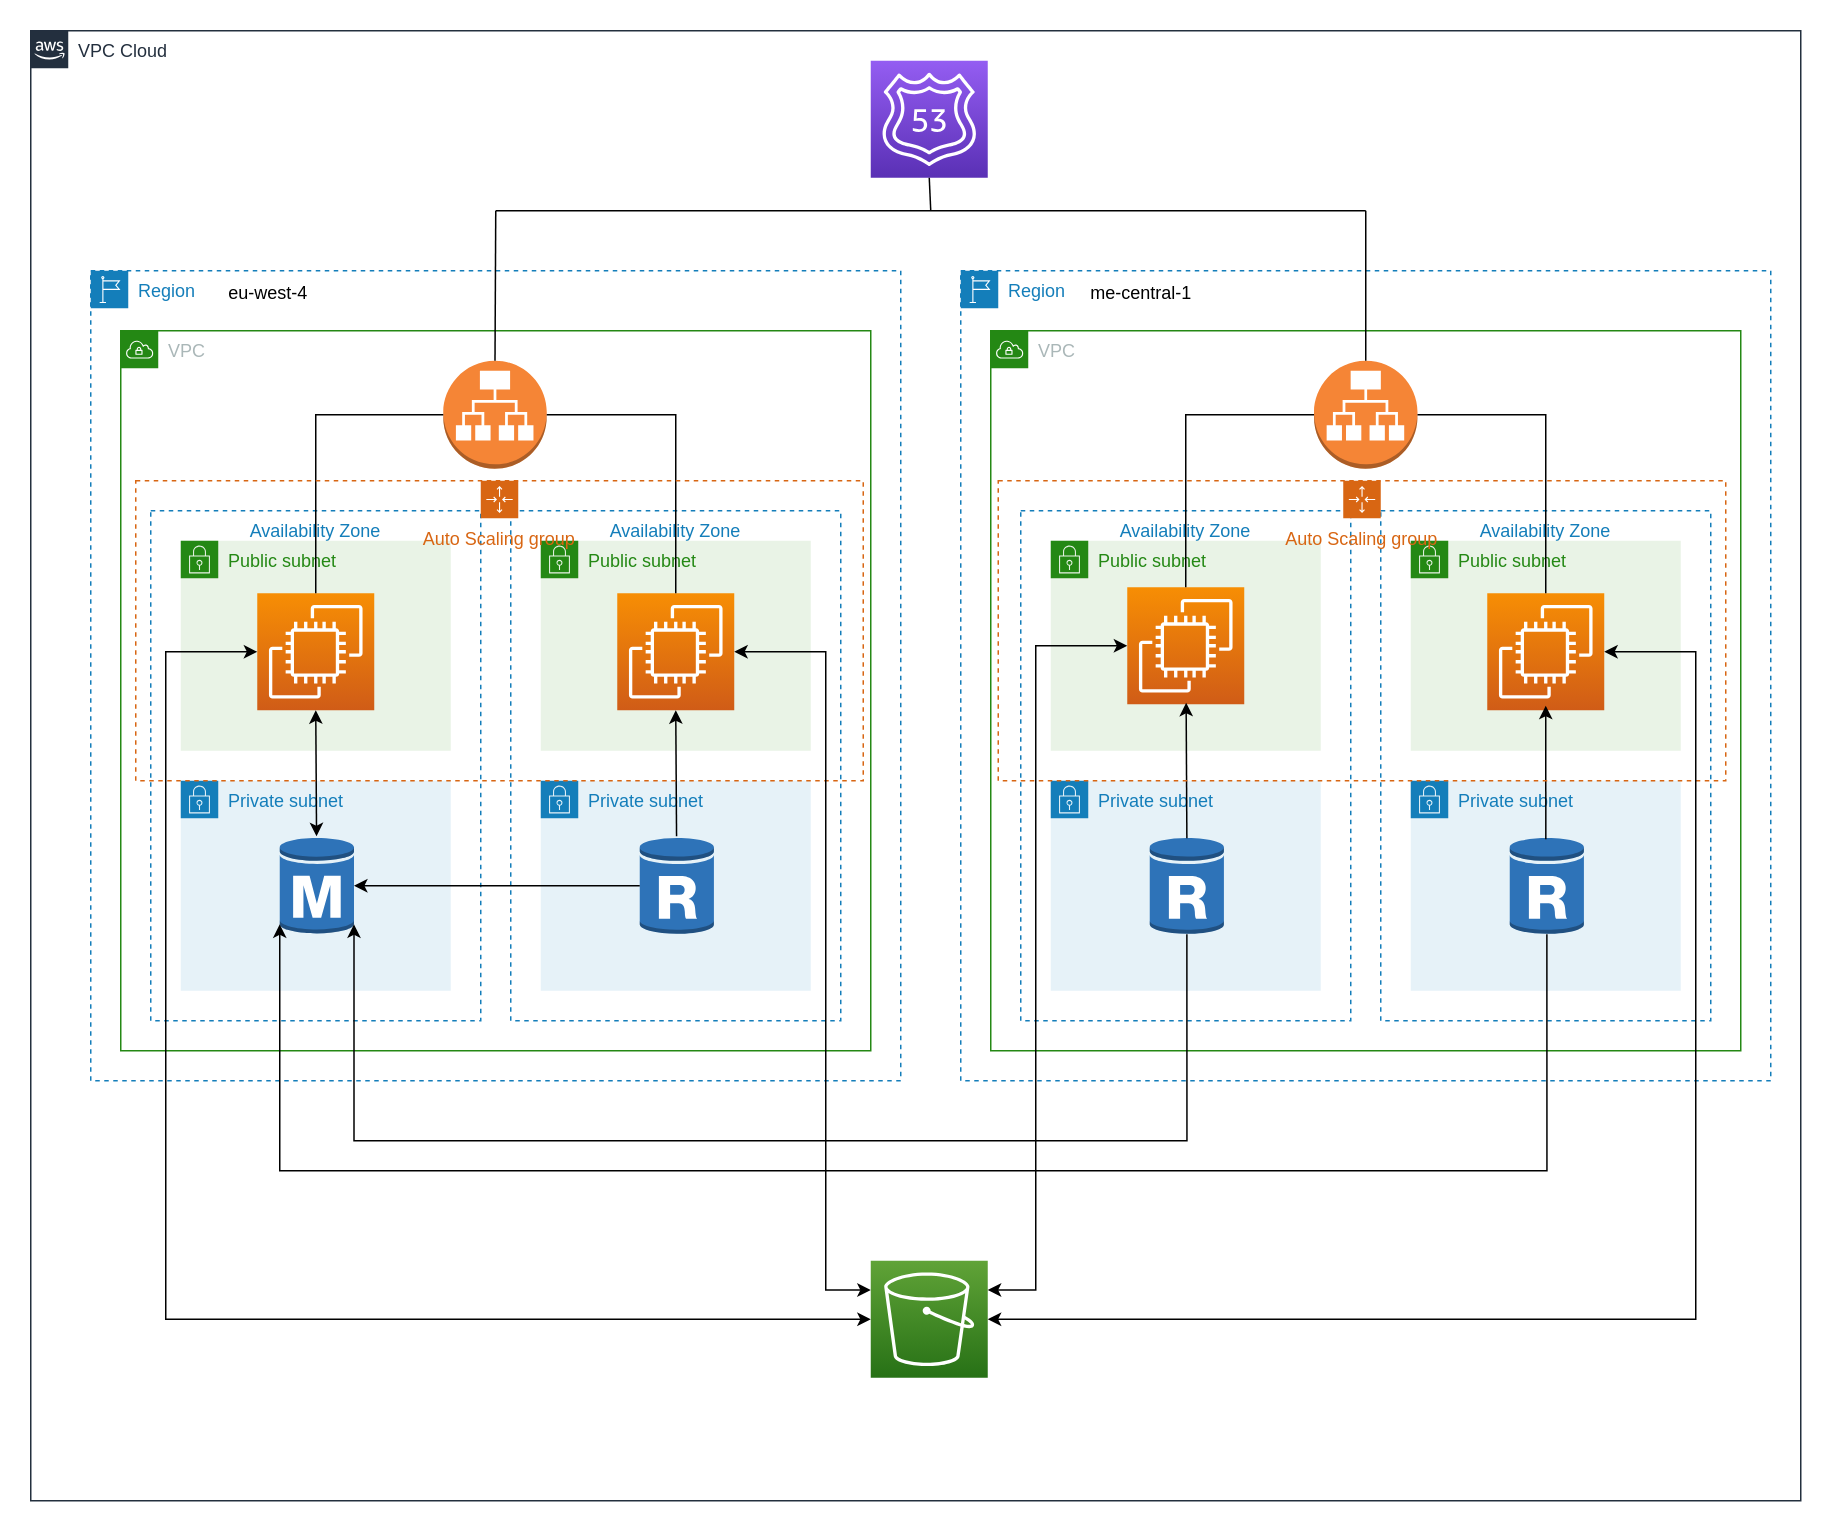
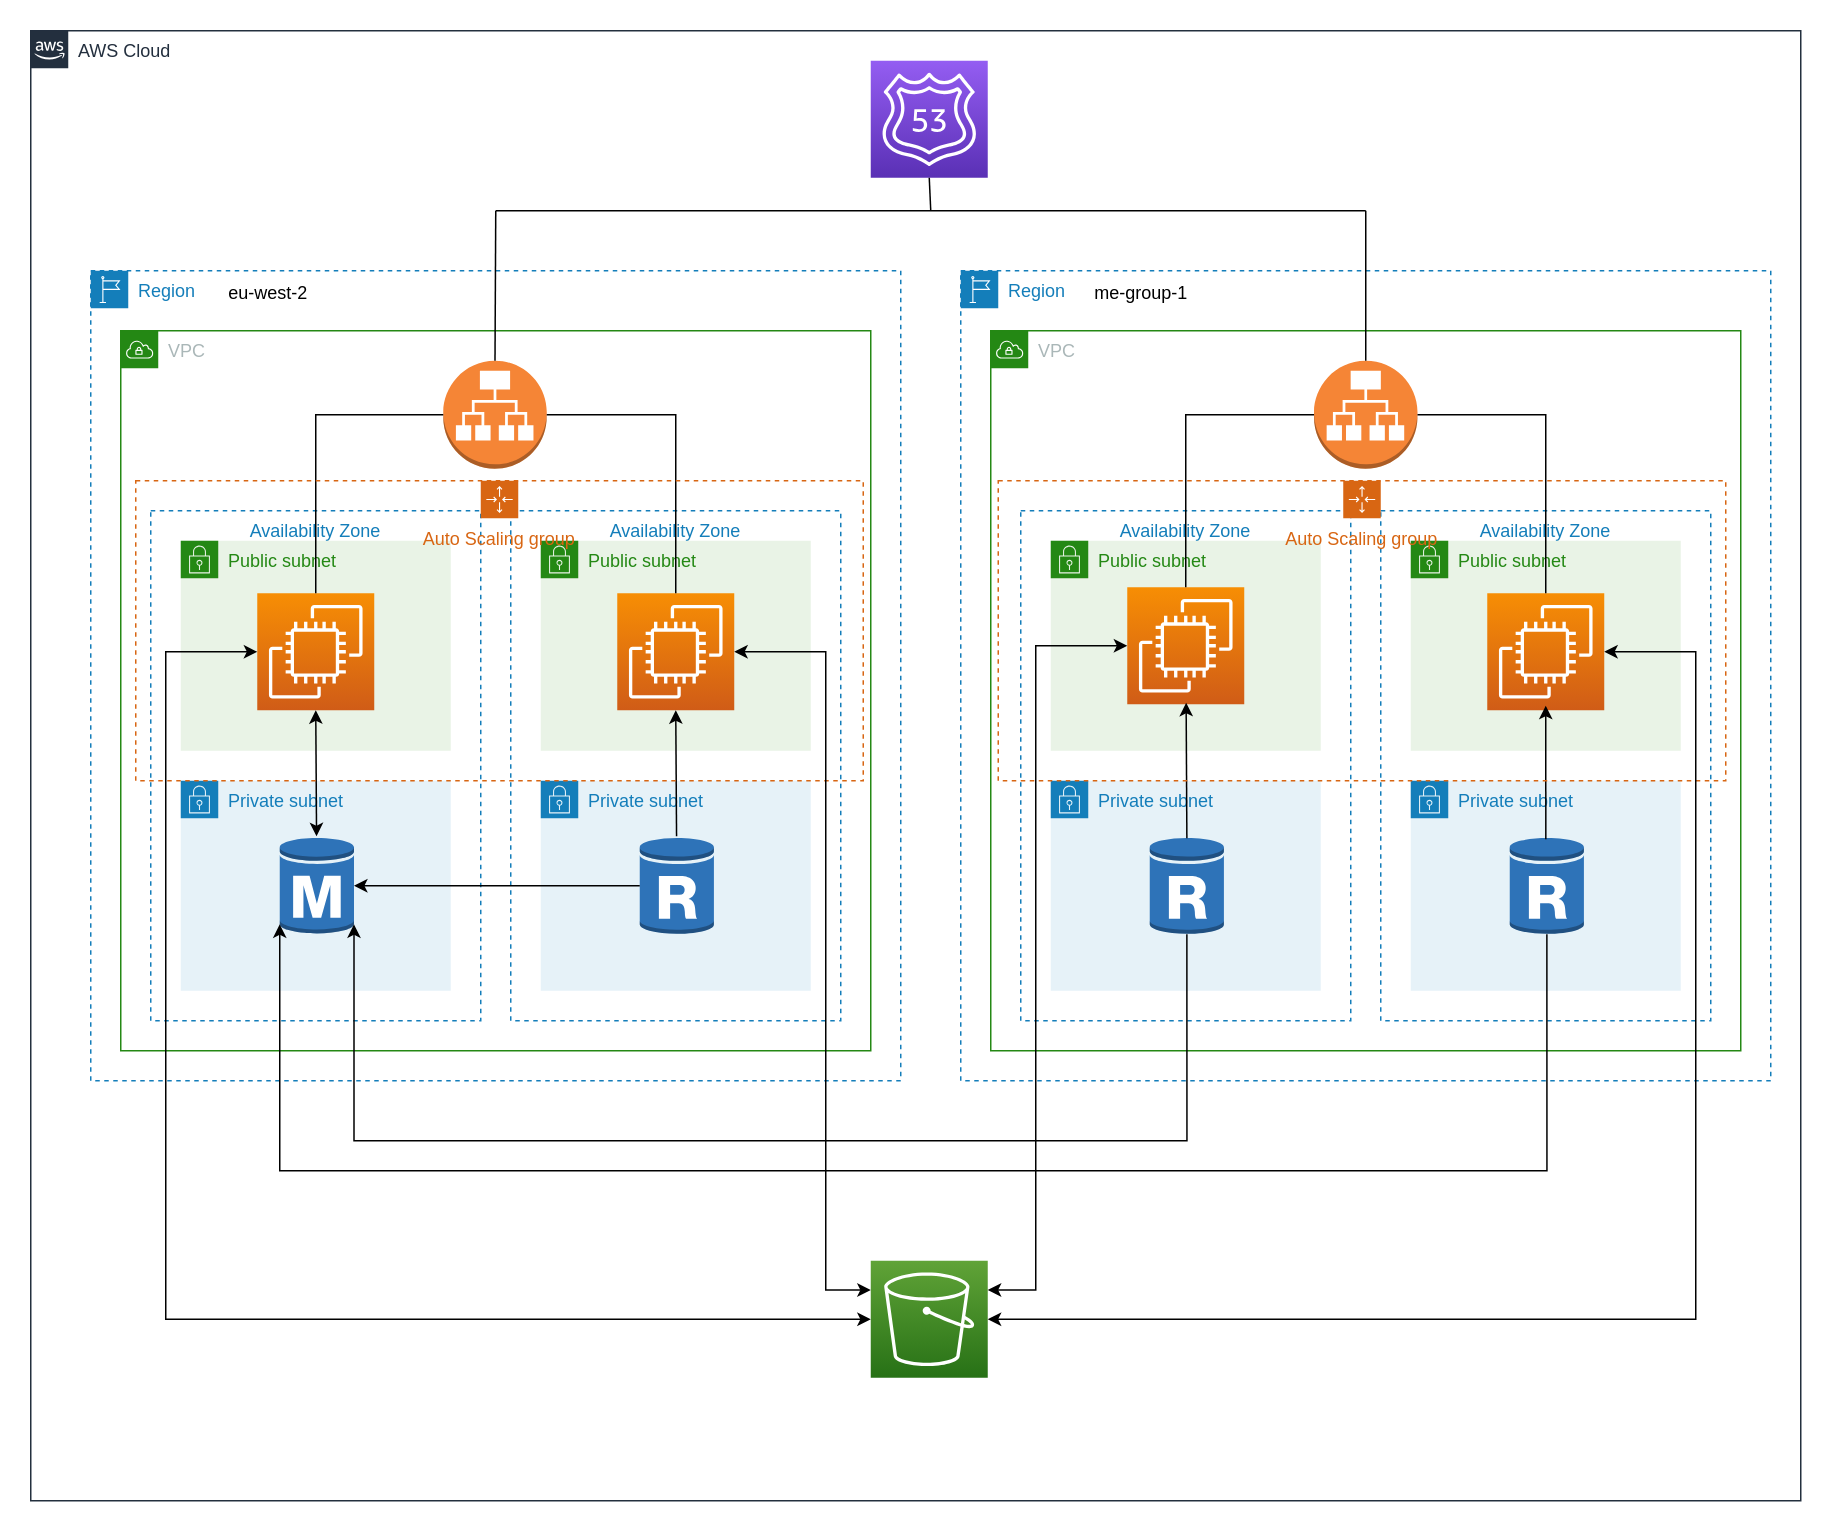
(119, 52) -> (119, 52)
(269, 293) -> (269, 293)
(1142, 293) -> (1142, 293)
